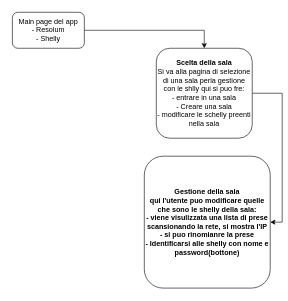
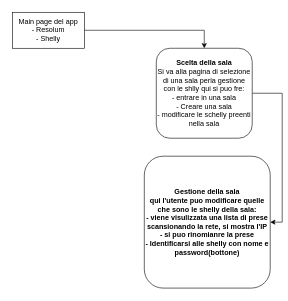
(48, 30) -> (48, 30)
